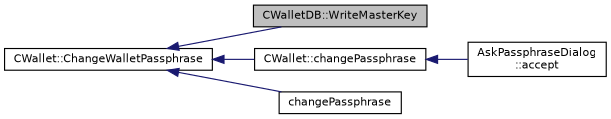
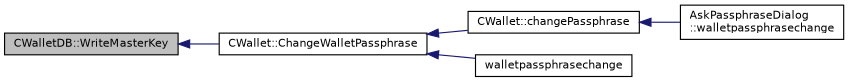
(230, 37) -> (204, 44)
(537, 59) -> (762, 22)
(340, 103) -> (554, 66)
